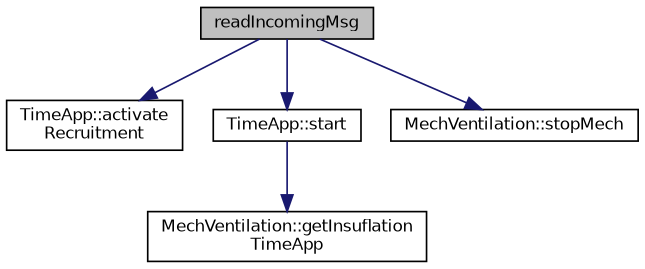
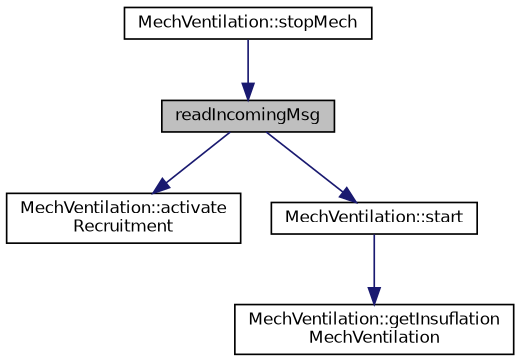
(393, 71) -> (248, 61)
(95, 125) -> (124, 218)
(287, 125) -> (374, 218)
(287, 237) -> (374, 329)
